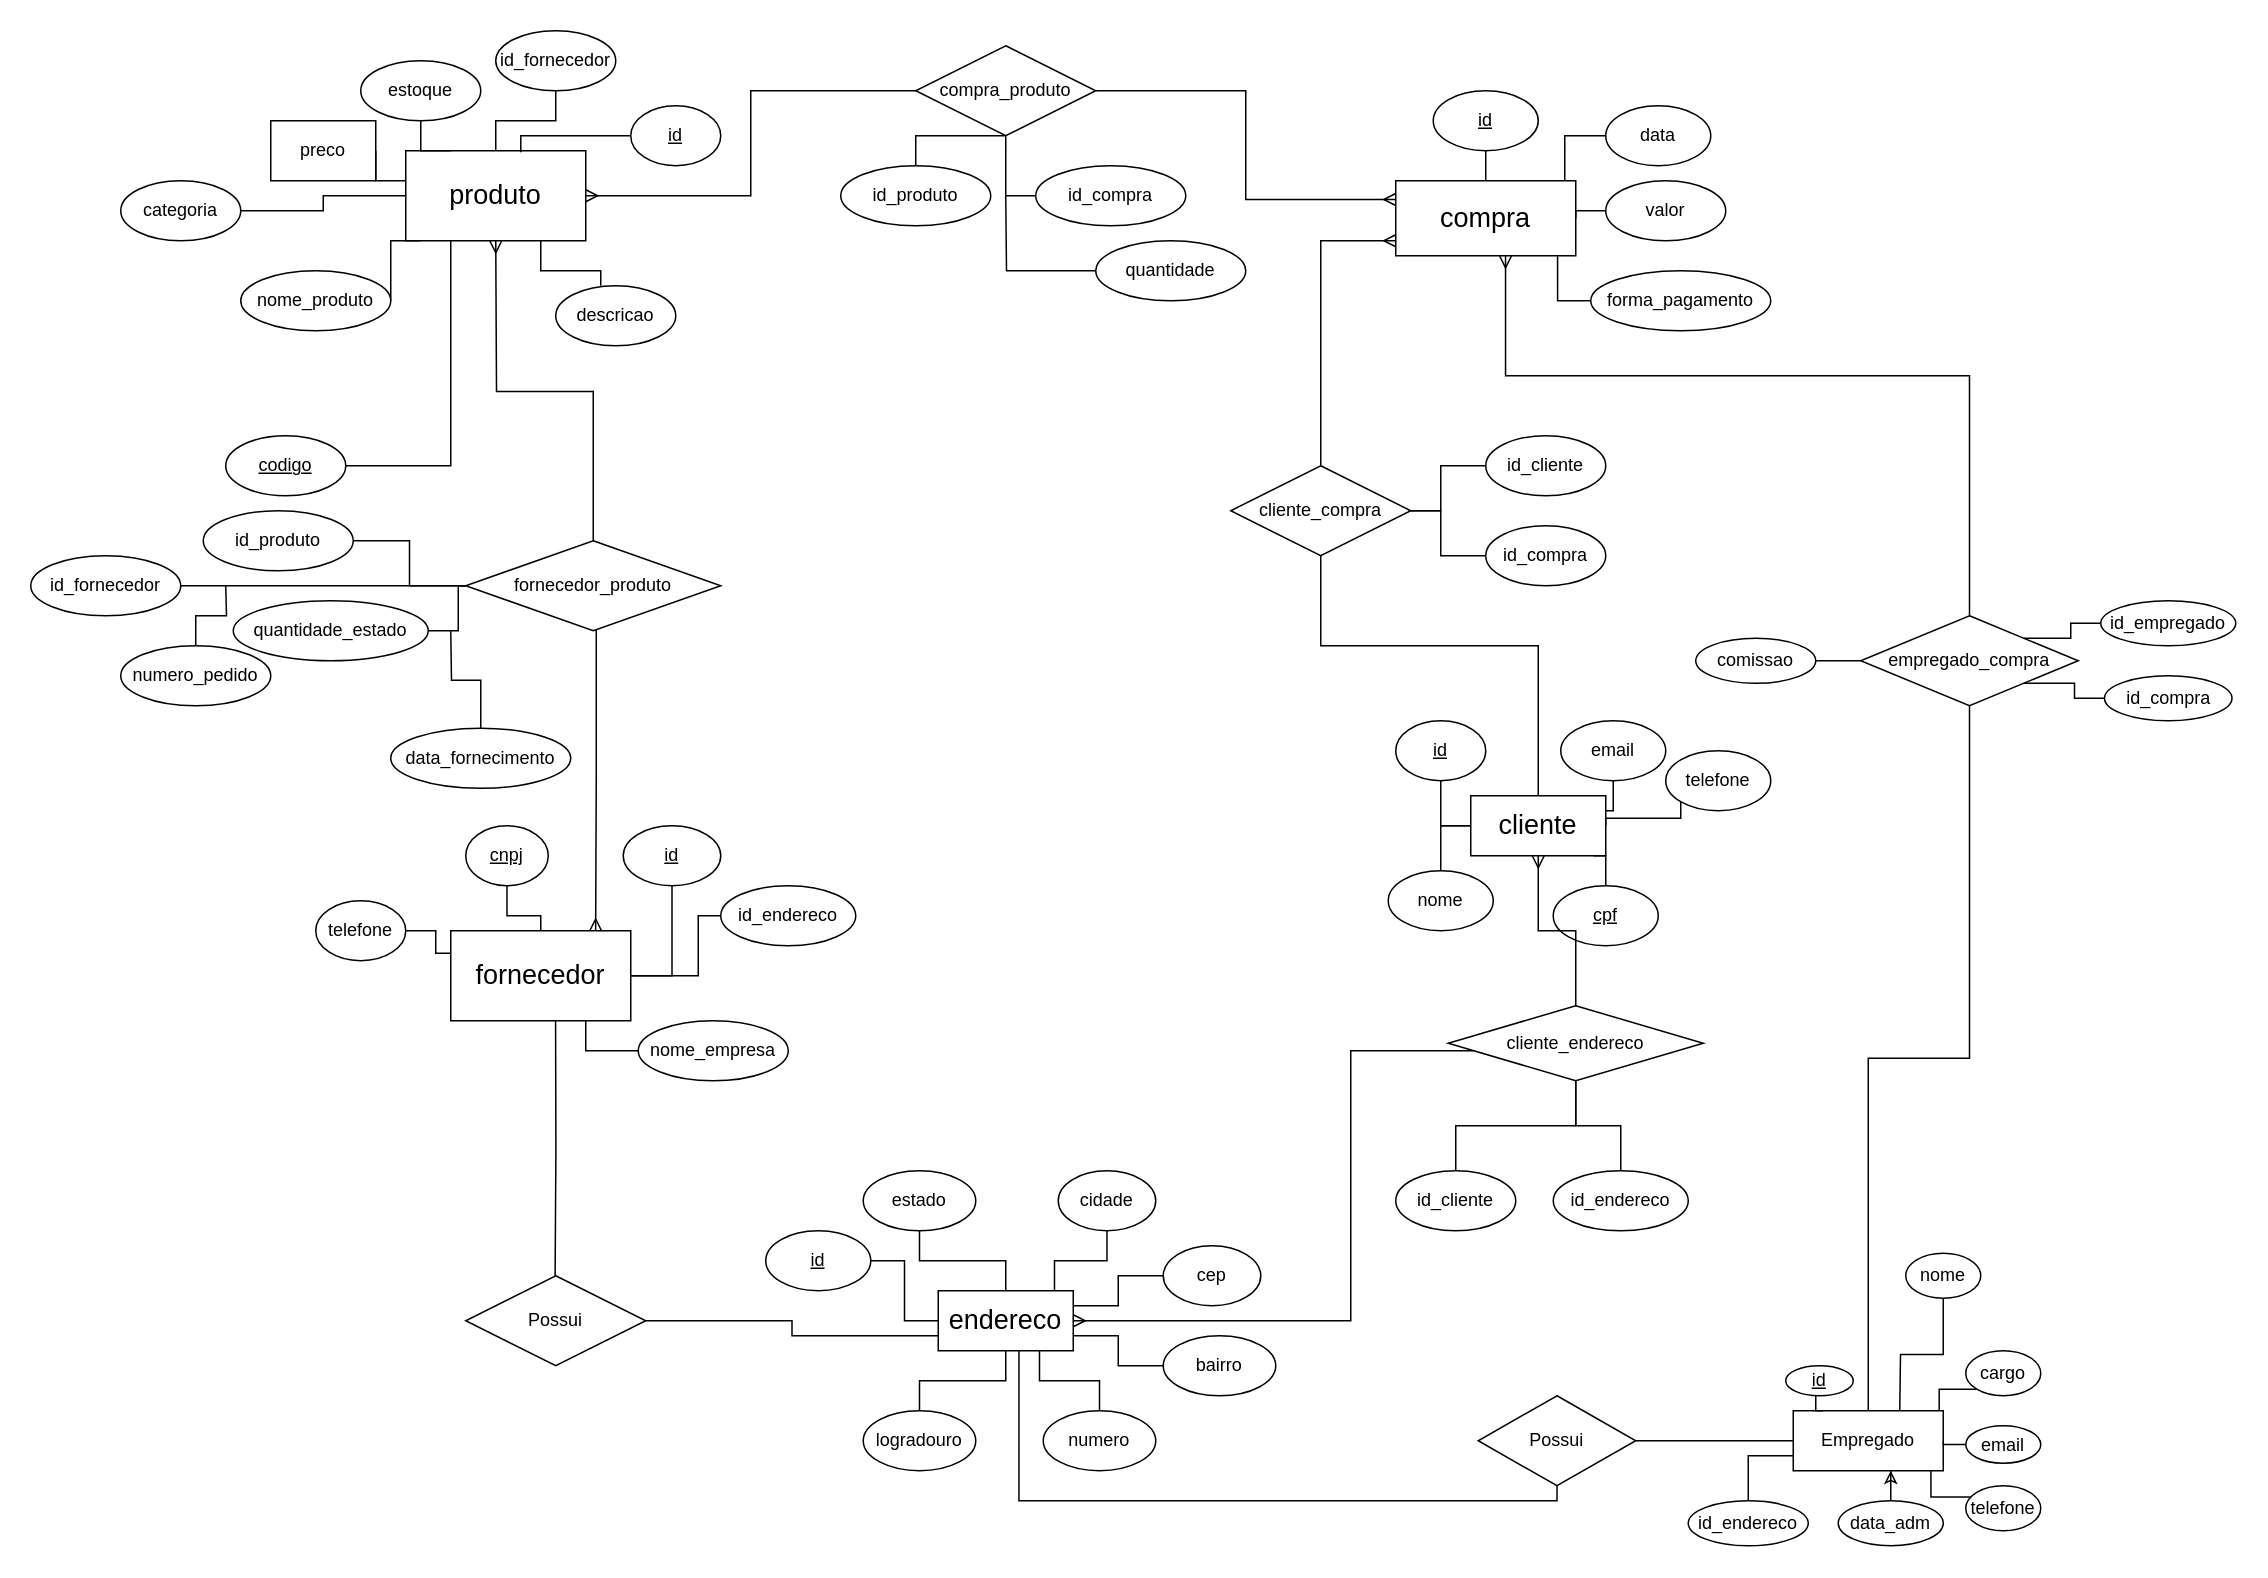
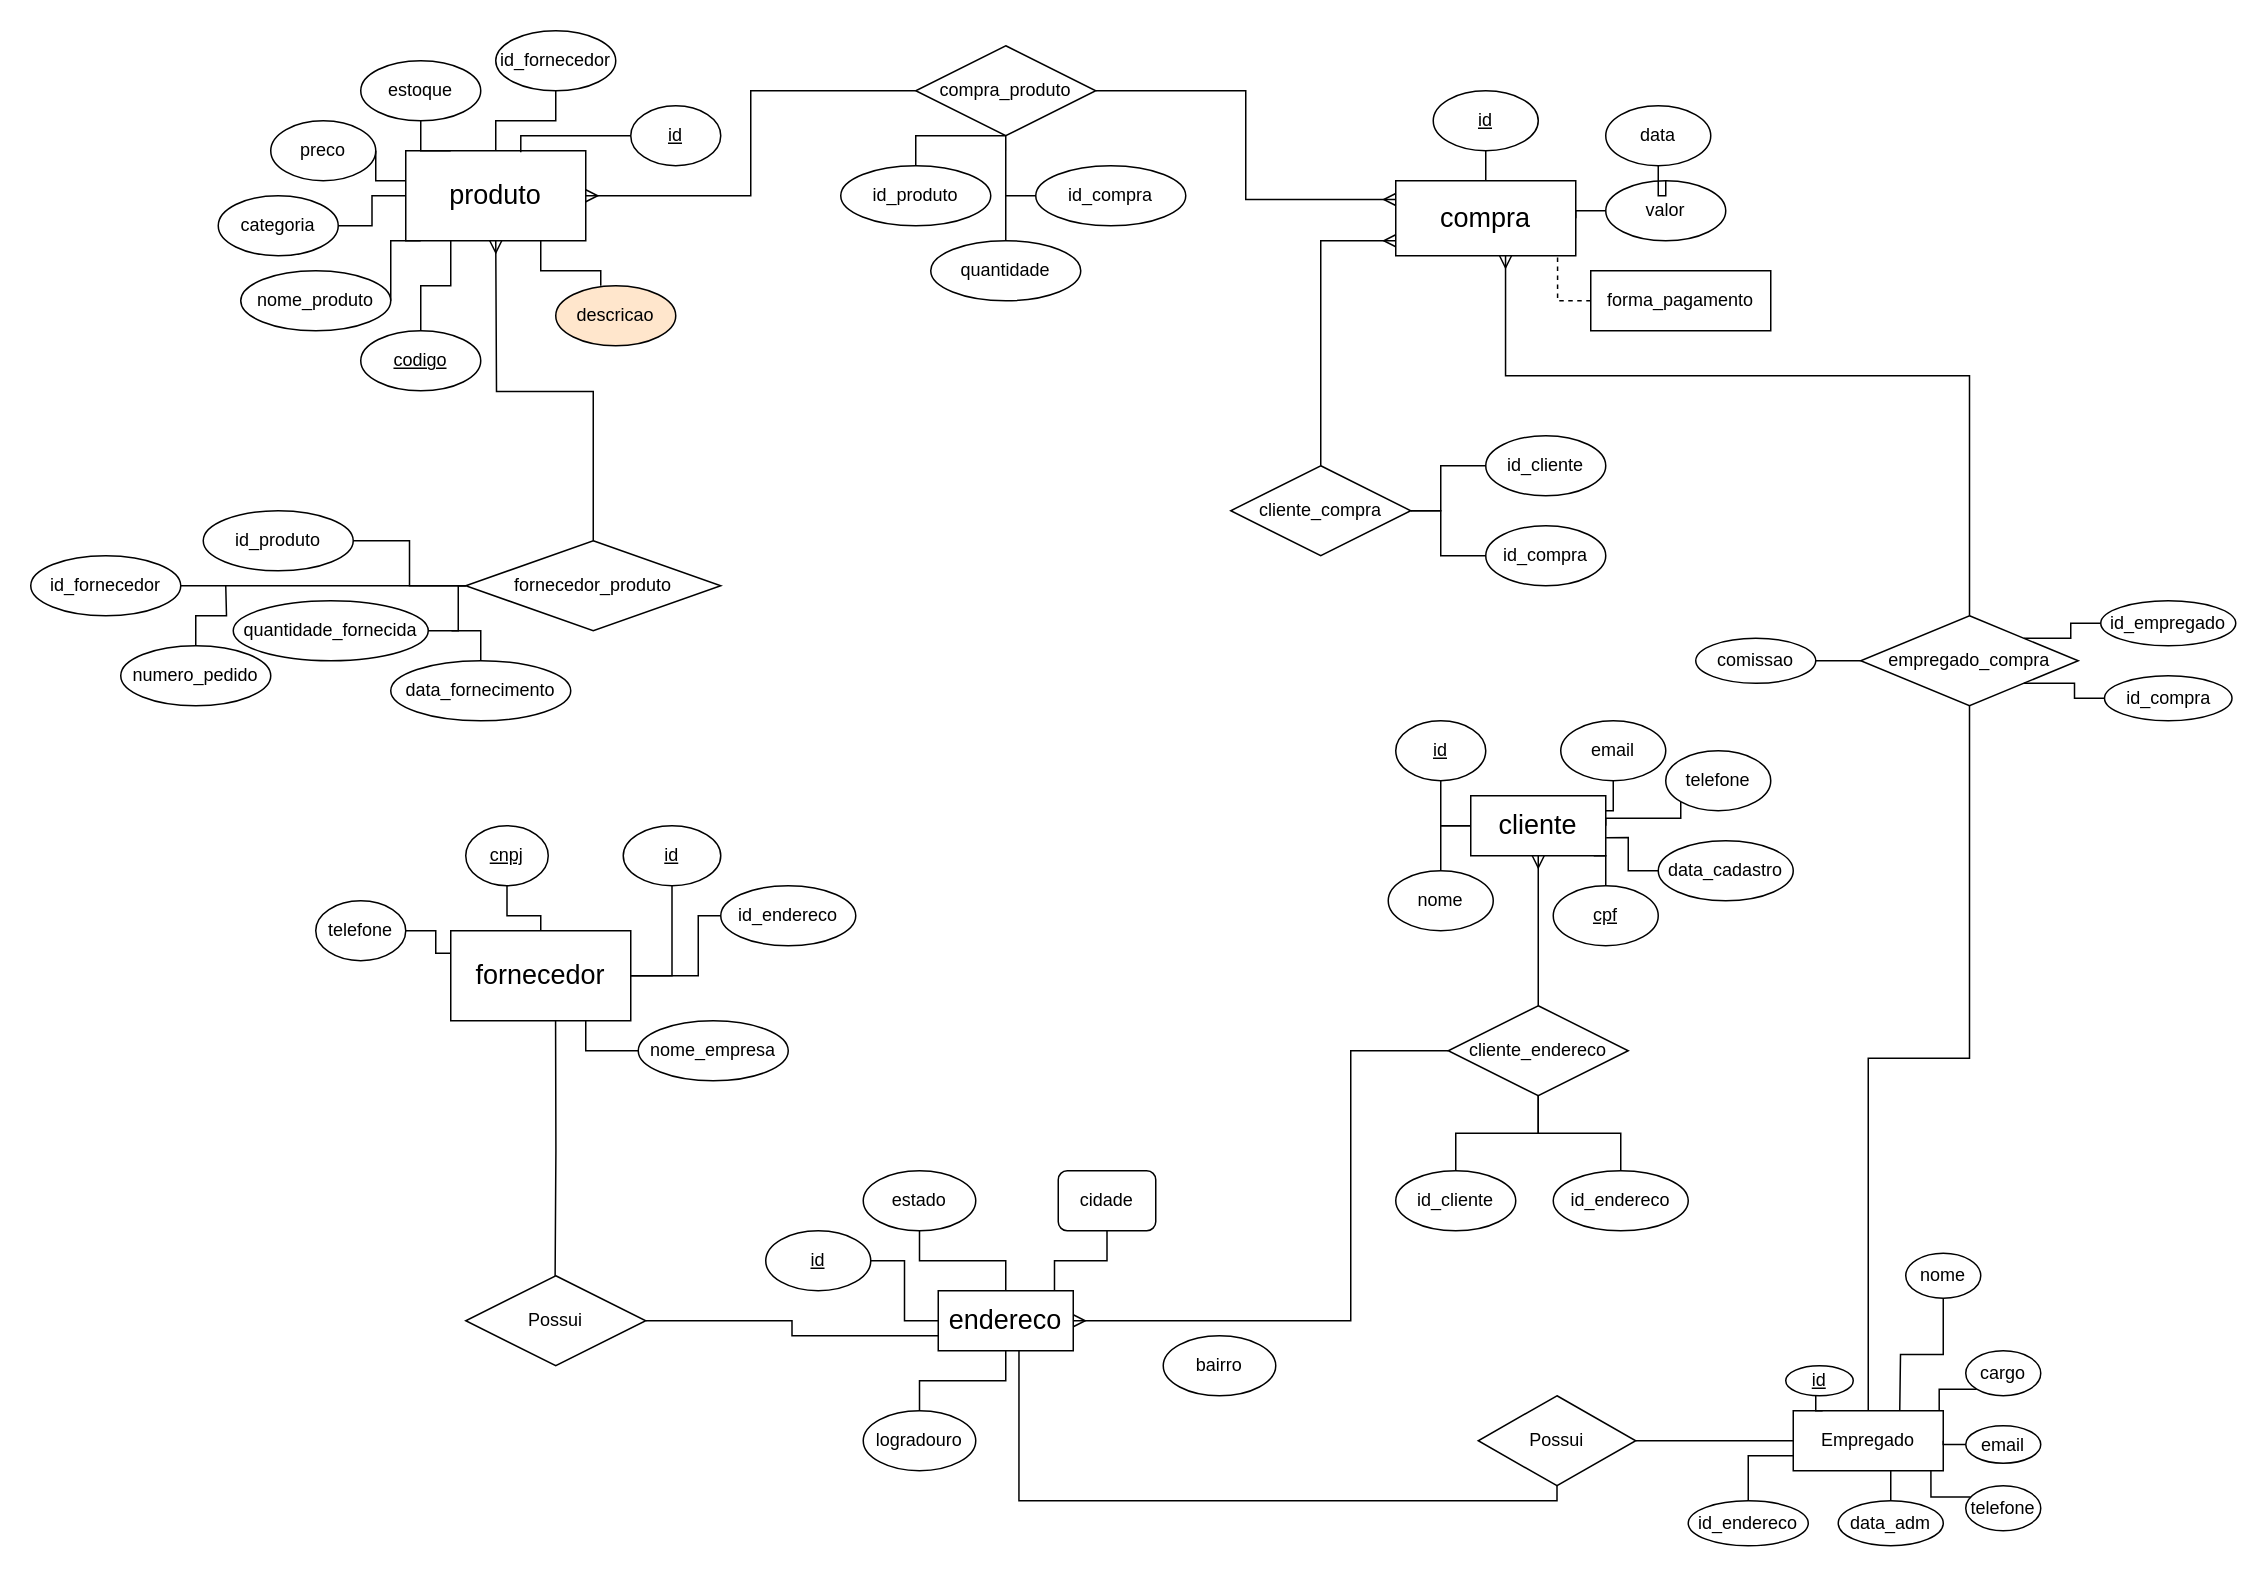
(1565, 138) -> (1658, 192)
(323, 151) -> (323, 151)
(181, 211) -> (278, 226)
(1171, 271) -> (1006, 271)
(1558, 296) -> (1558, 296)
(1681, 301) -> (1681, 301)
(616, 316) -> (616, 316)
(286, 466) -> (421, 361)
(331, 631) -> (331, 631)
(1459, 646) -> none
(481, 758) -> (481, 691)
(596, 780) -> none
none -> (1628, 859)
none -> (1726, 871)
(1576, 1043) -> (1538, 1051)
(1107, 1201) -> (1107, 1201)
(1212, 1276) -> none
(1118, 1291) -> none
(1118, 1351) -> none
(1070, 1381) -> none
(1100, 1441) -> none
(1891, 1482) -> (1891, 1477)
